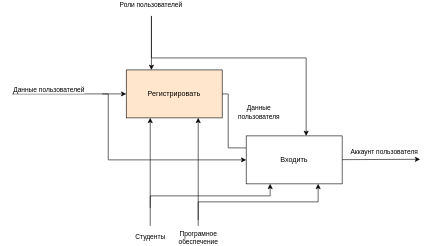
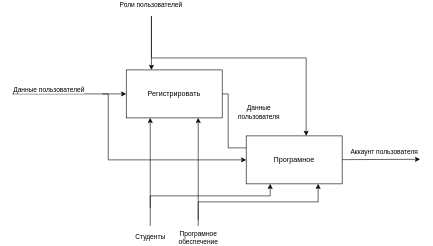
(174, 94) -> (174, 94)
(294, 160) -> (294, 160)
